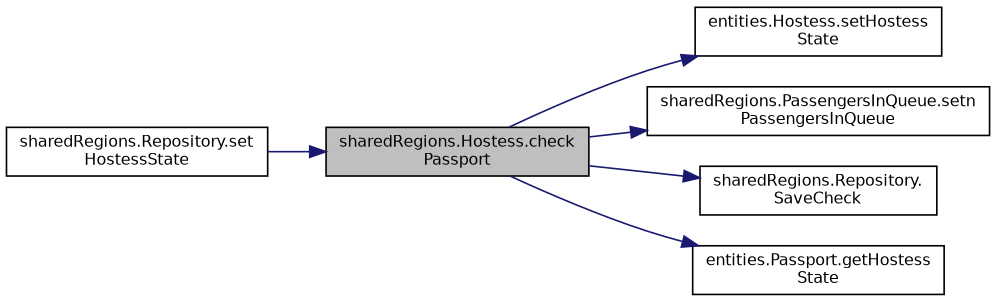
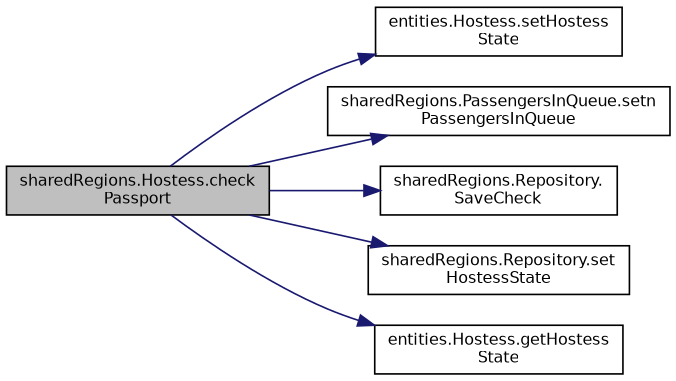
(289, 152) -> (310, 229)
(818, 270) -> (499, 350)
